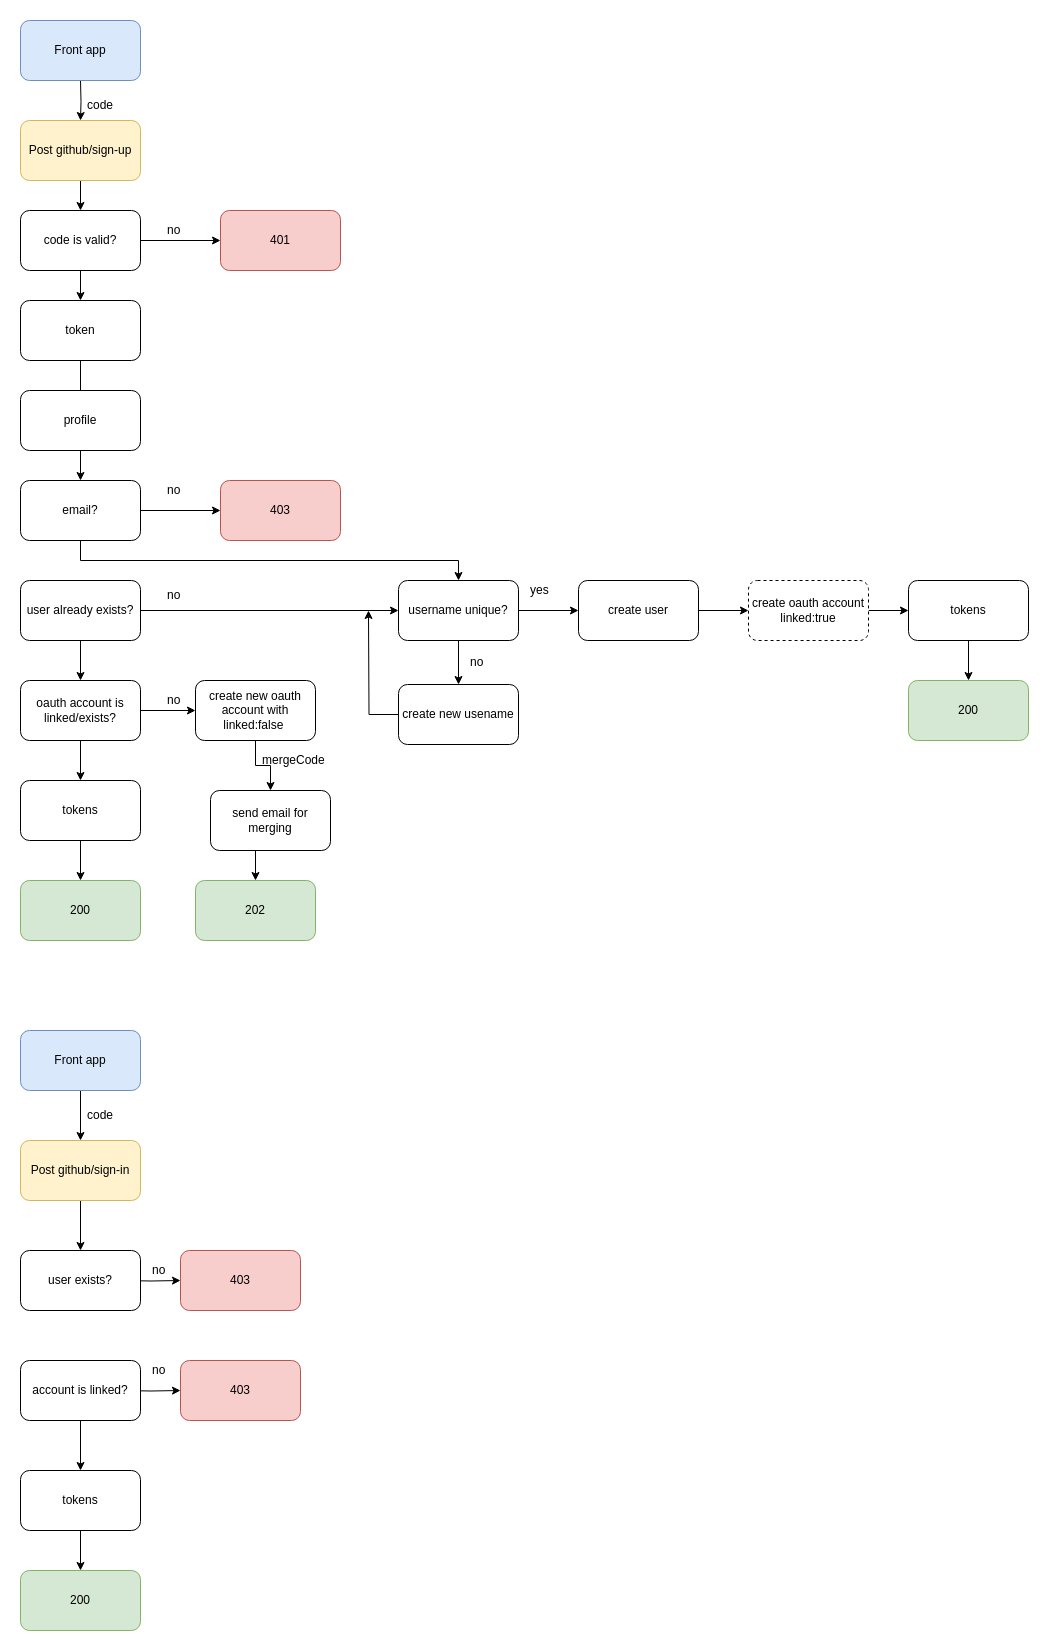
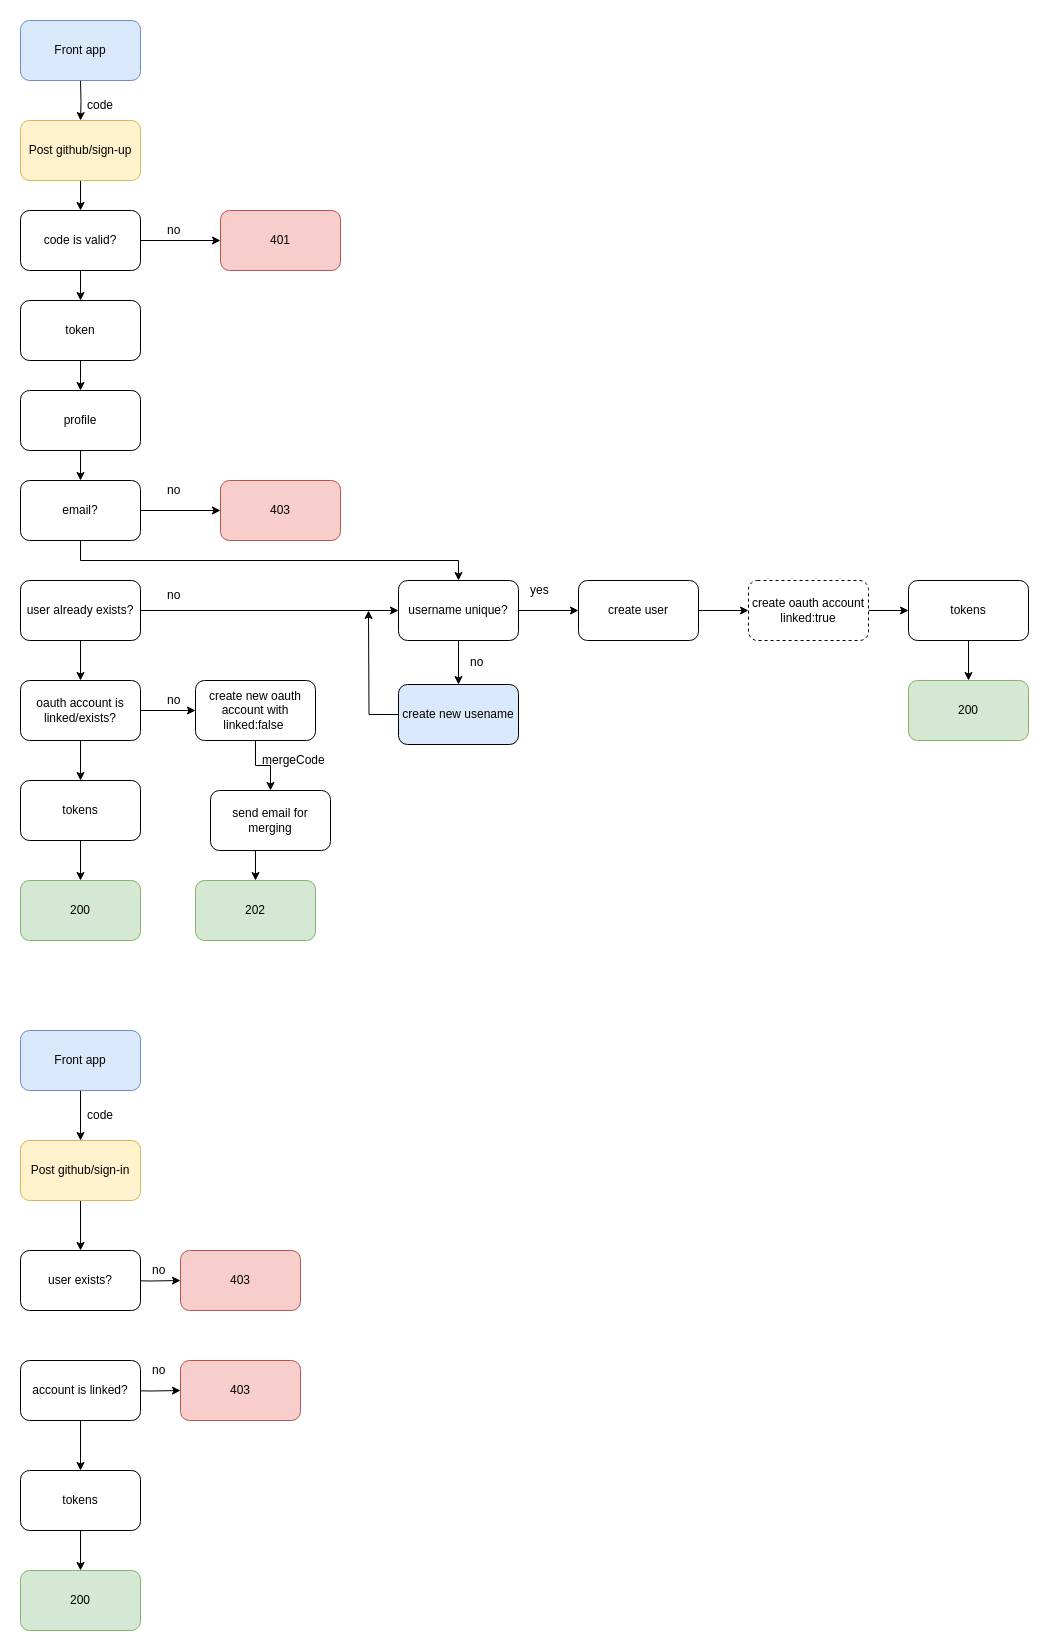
(81, 385) -> (81, 382)
(459, 715) -> (459, 715)
